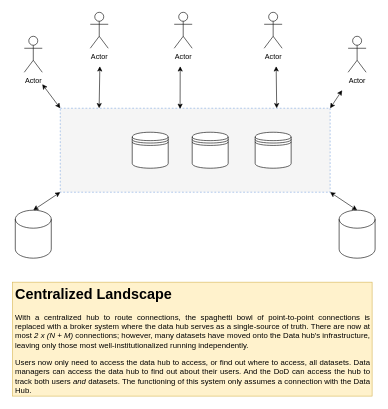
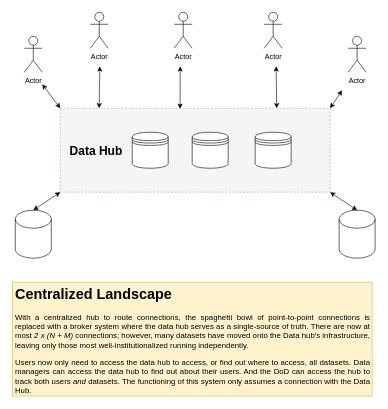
none -> (96, 150)
